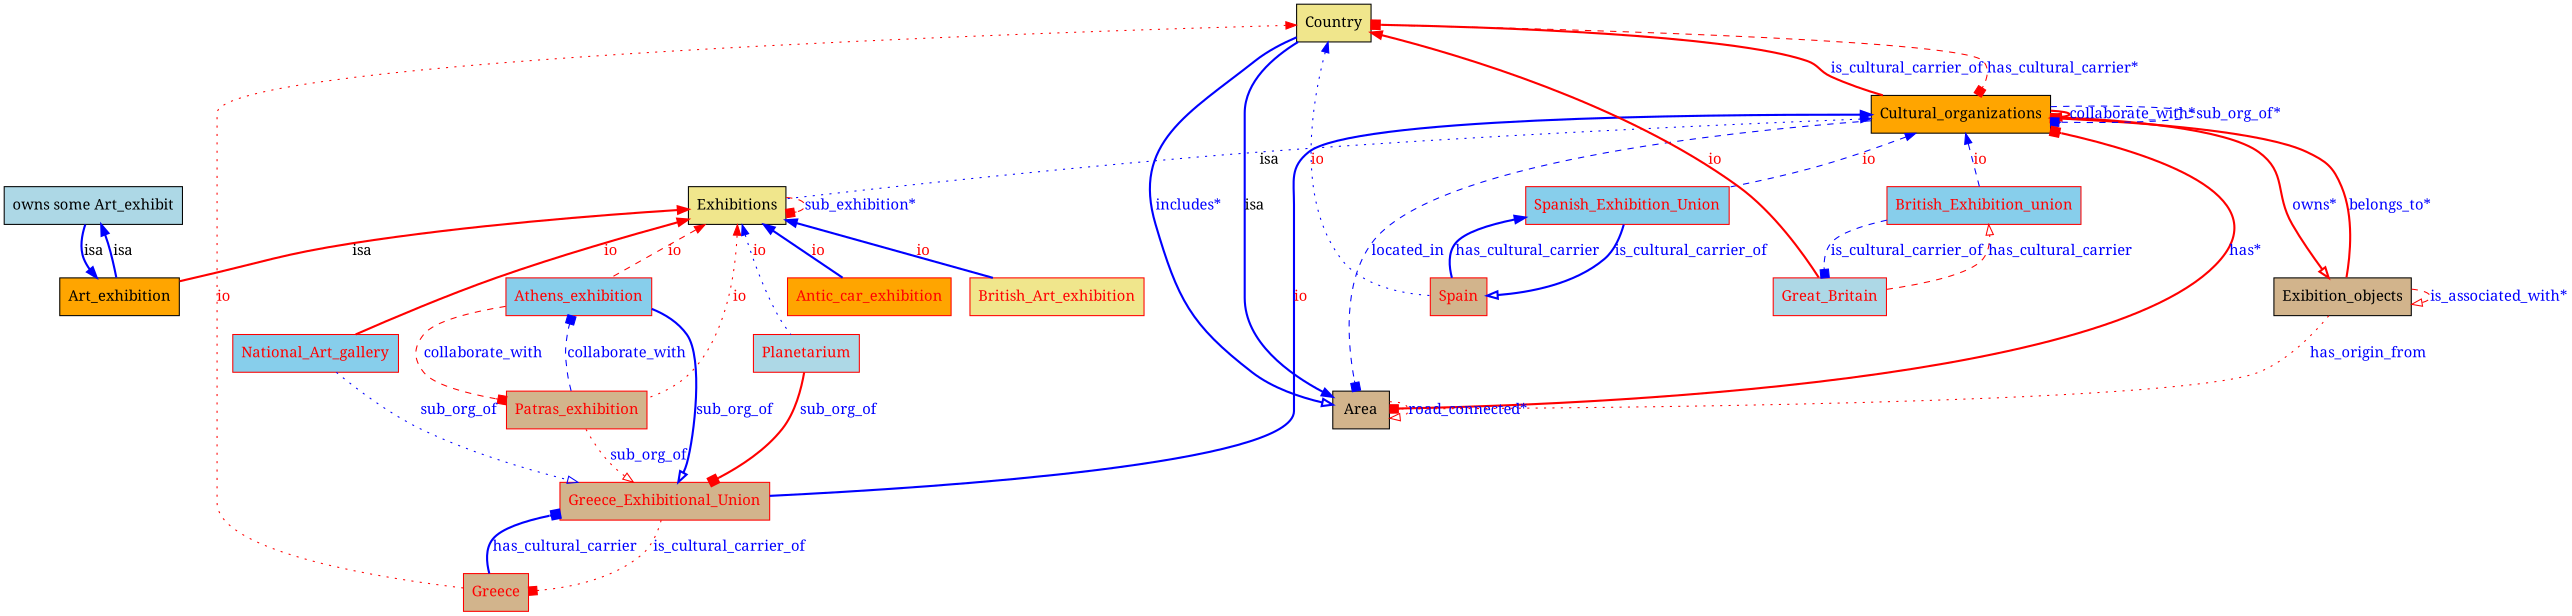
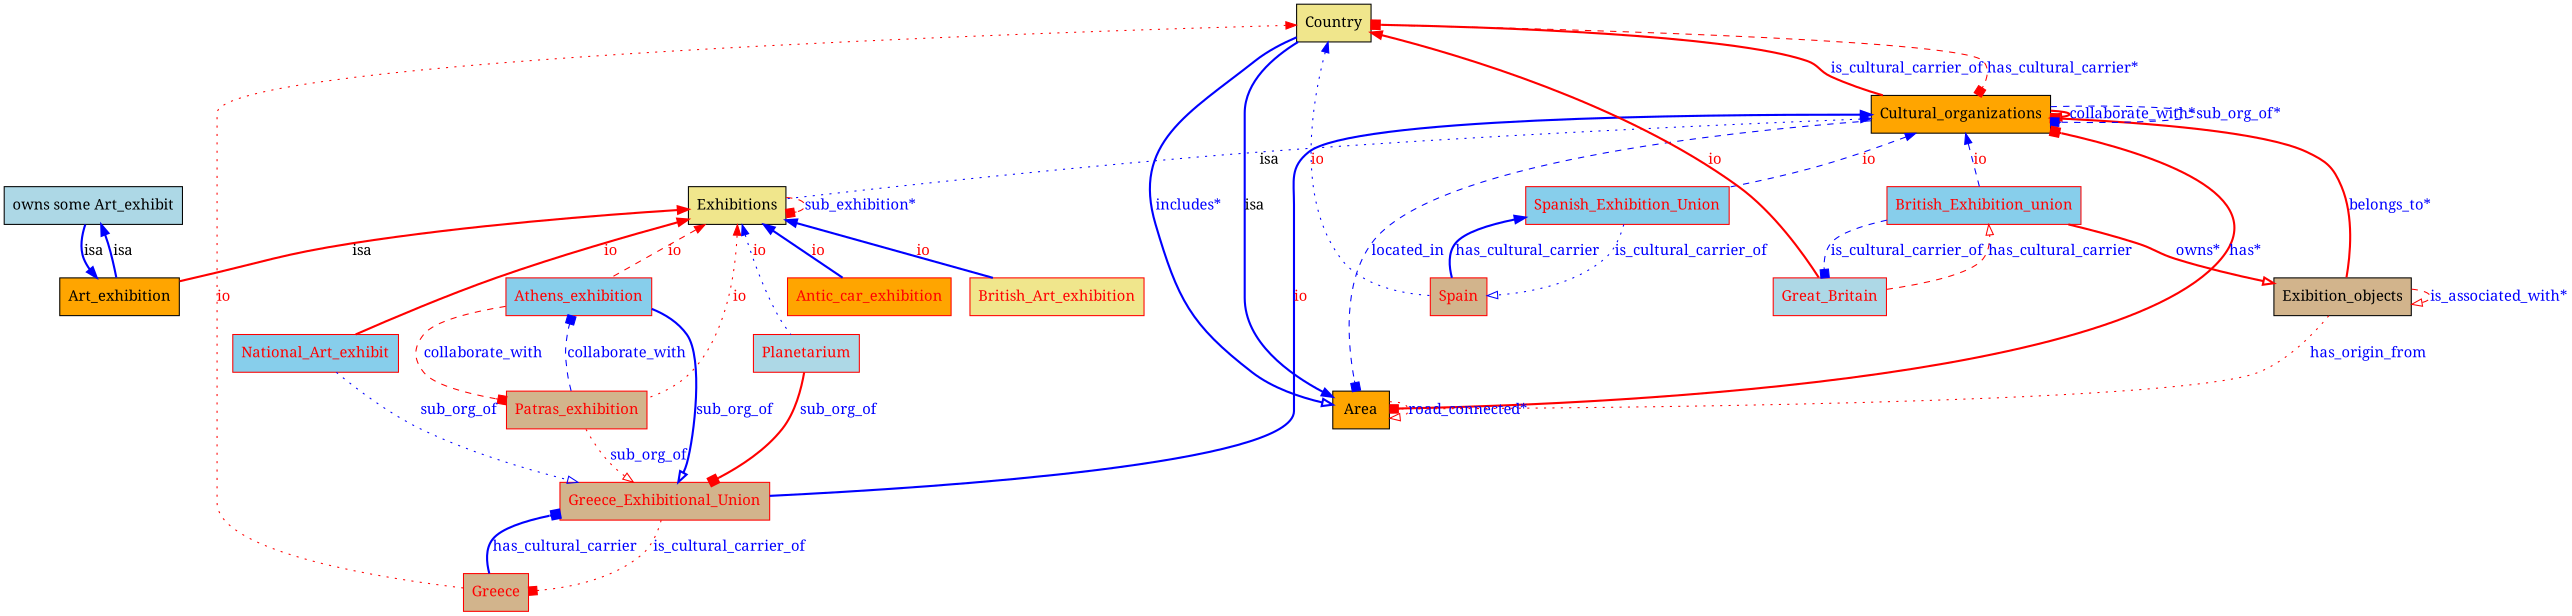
(2232, 140) -> (2165, 255)
(1573, 278) -> (1573, 278)
(316, 353) -> (316, 353)
(1361, 410) -> (1361, 410)
